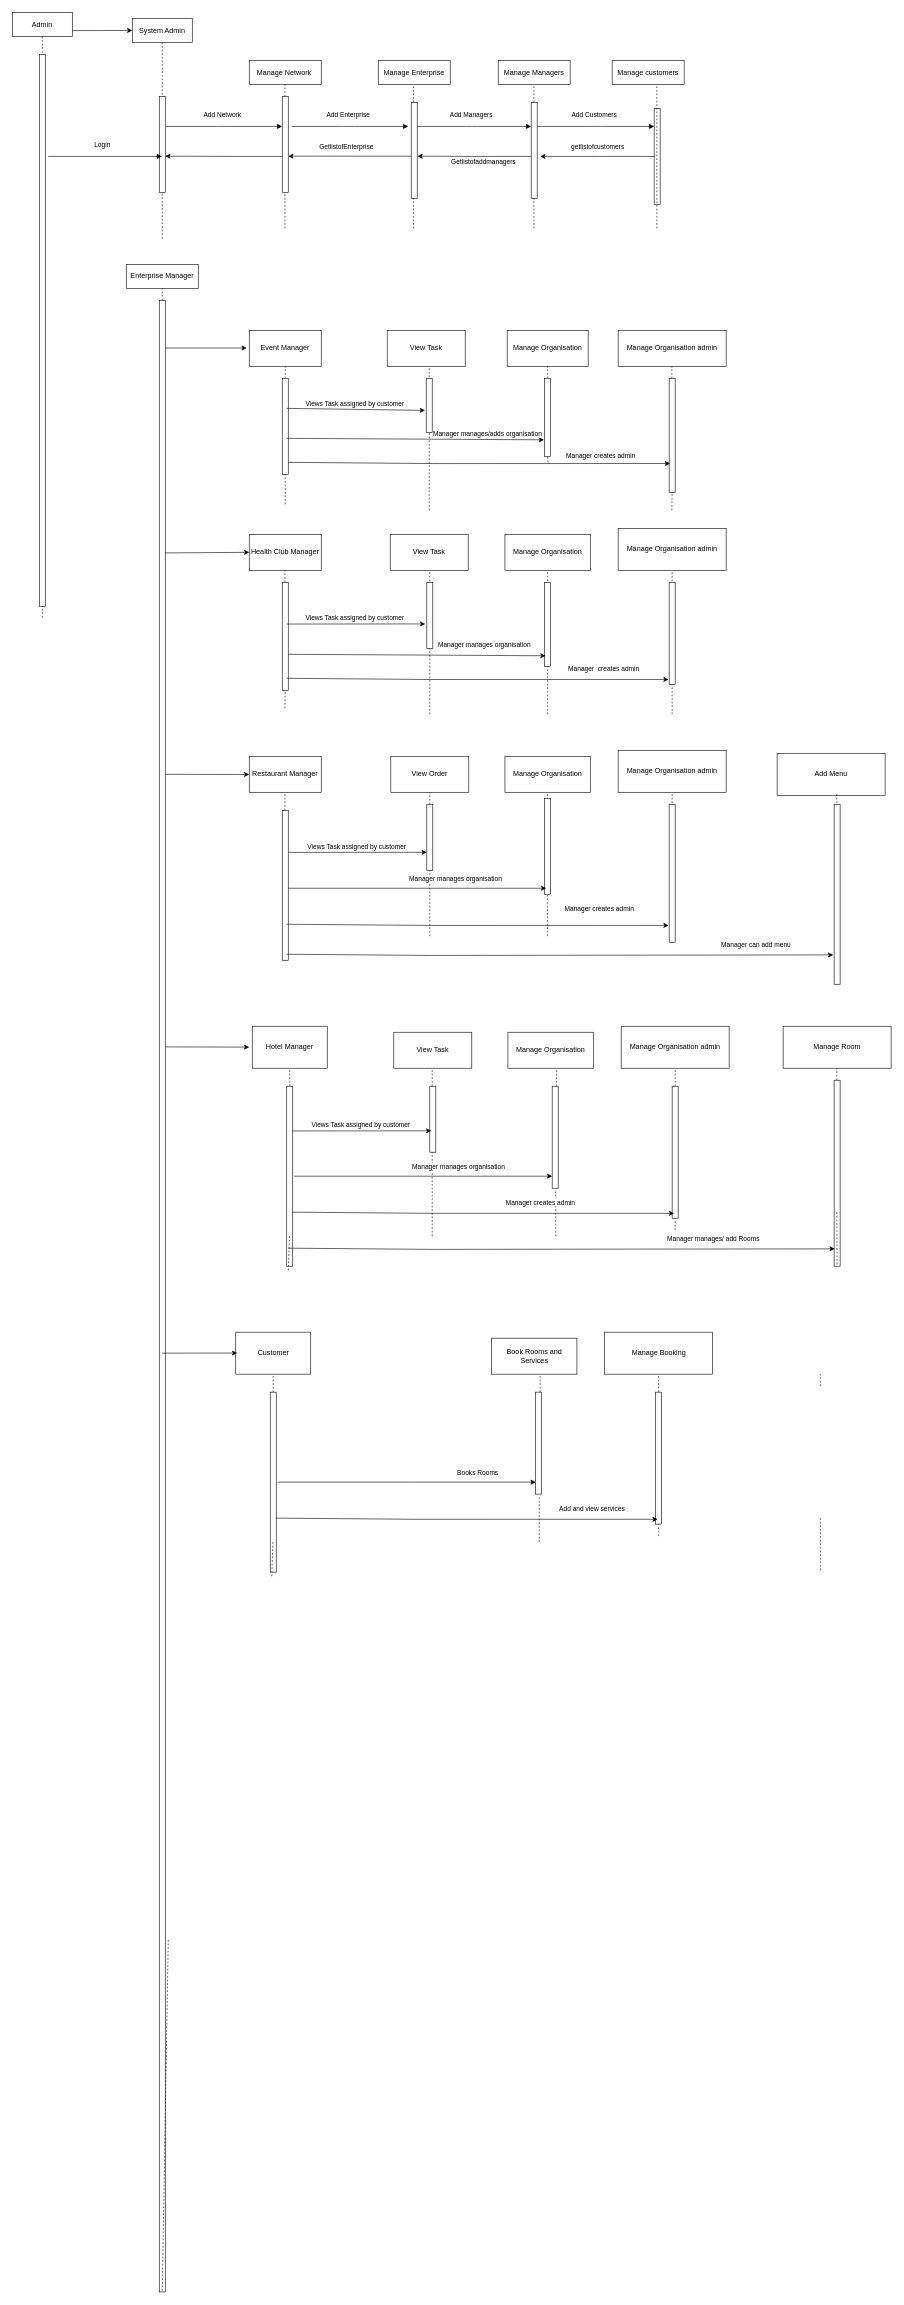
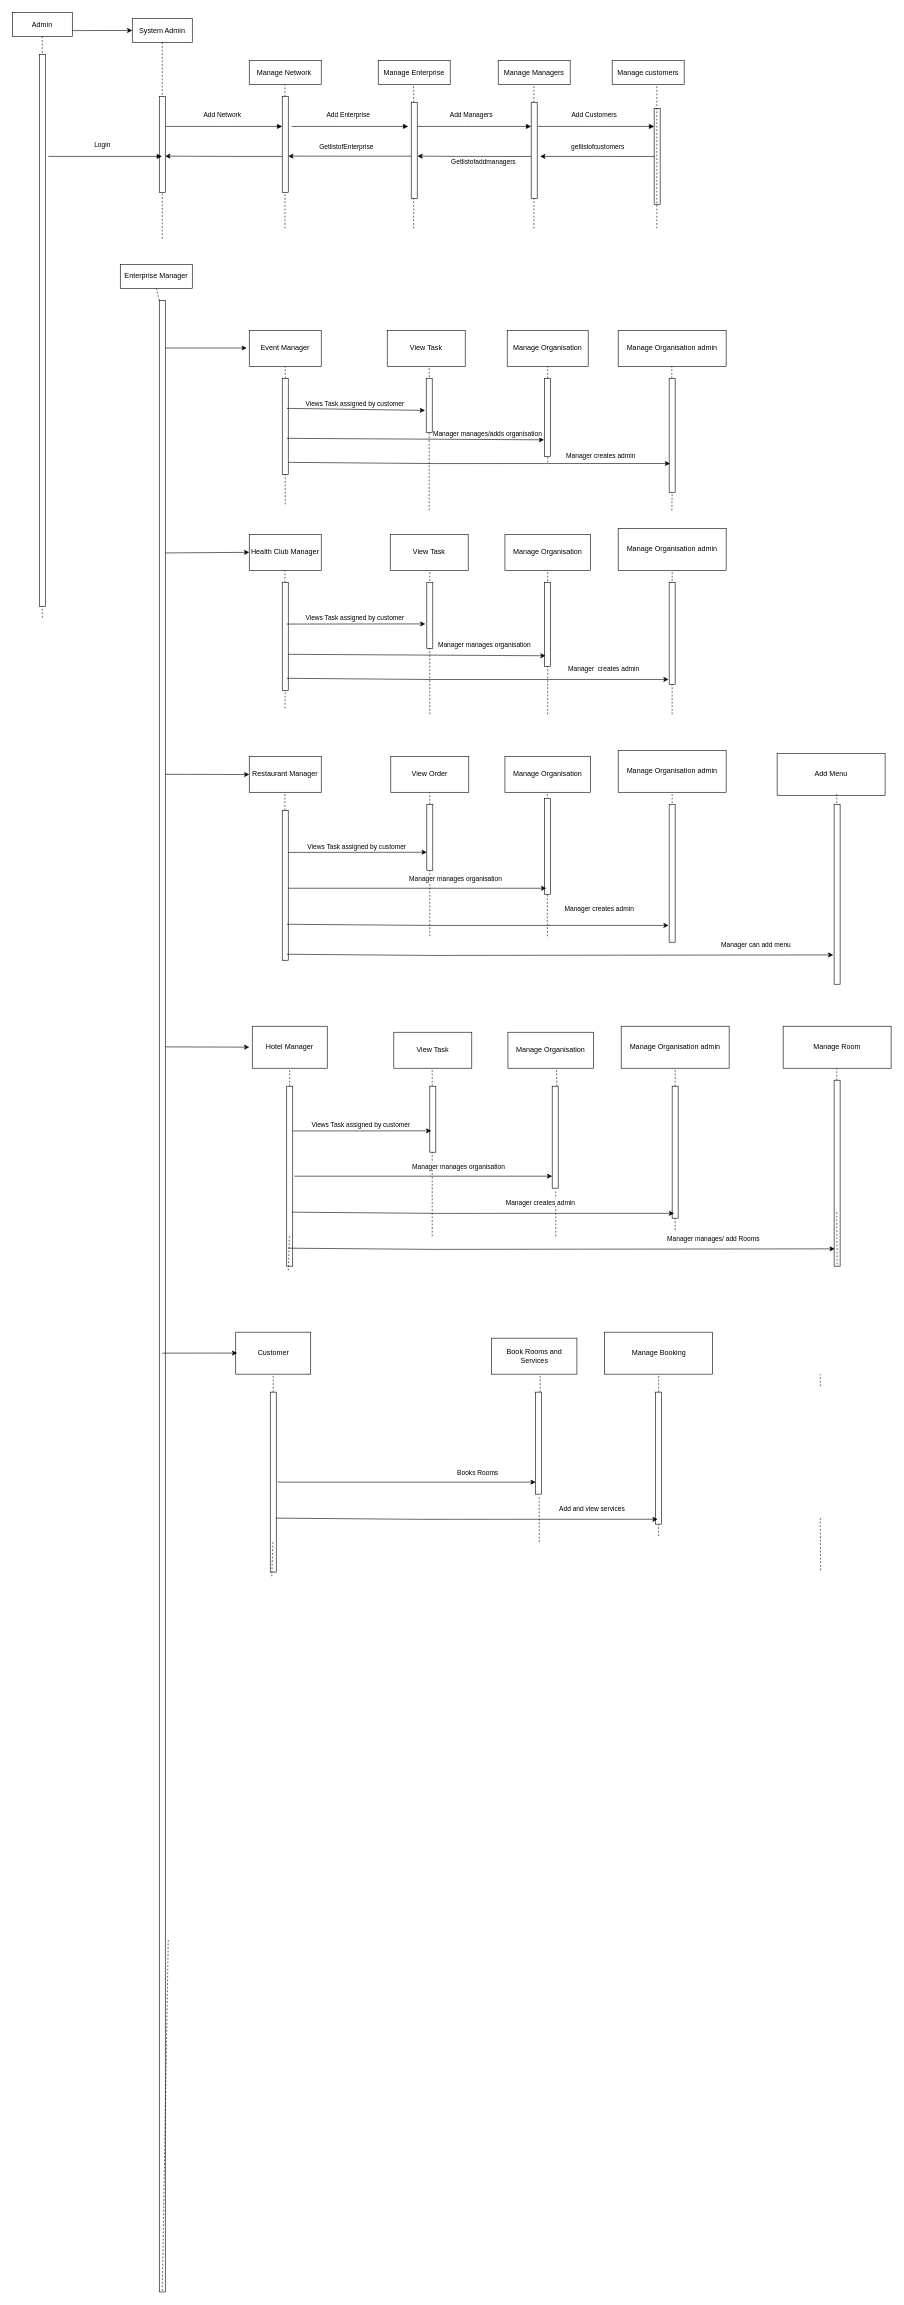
(162, 276) -> (156, 276)
